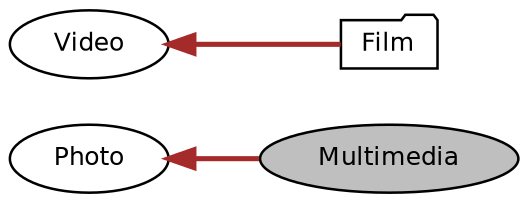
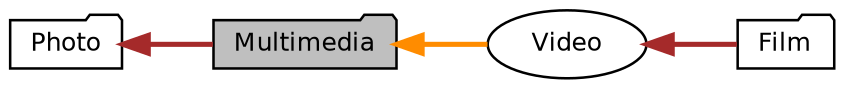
none -> (455, 44)
(89, 159) -> (66, 44)
(389, 159) -> (305, 44)
